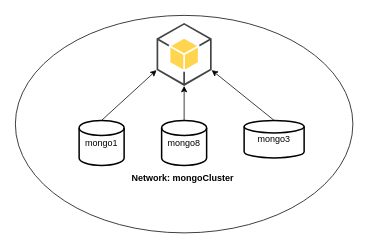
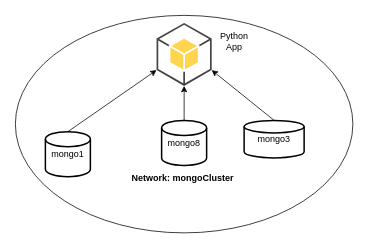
none -> (234, 42)
(102, 143) -> (68, 154)
